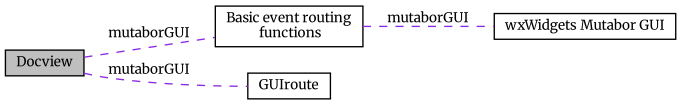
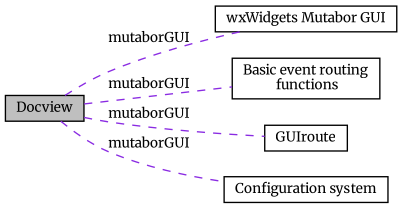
(429, 26) -> (150, 57)
none -> (306, 190)
